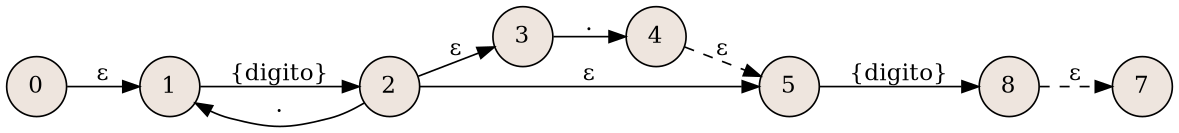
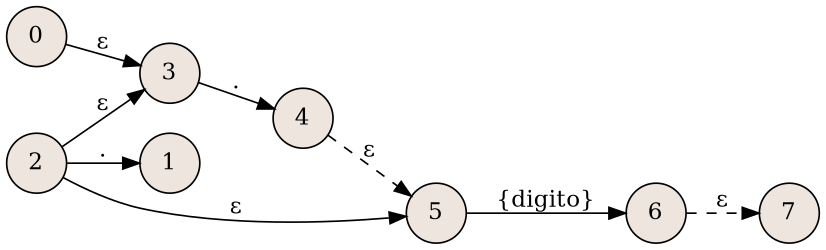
(95, 87) -> (95, 53)
(271, 87) -> none
(1009, 87) -> (656, 213)
